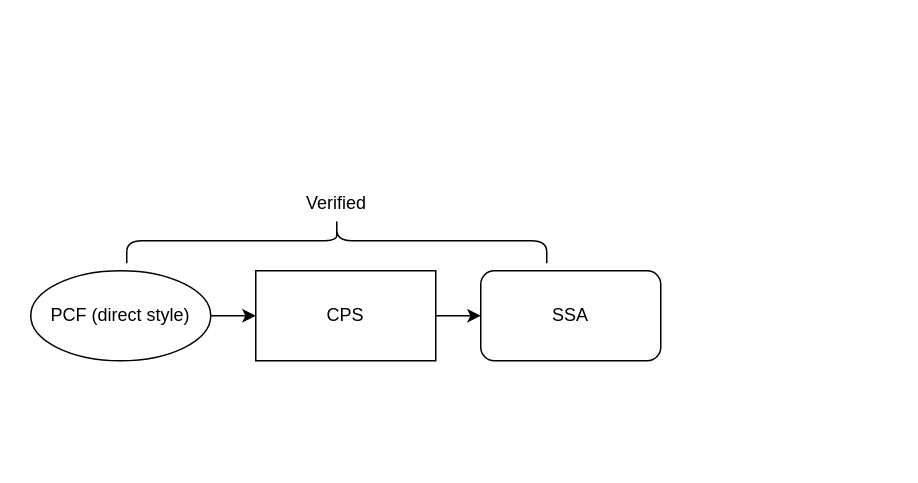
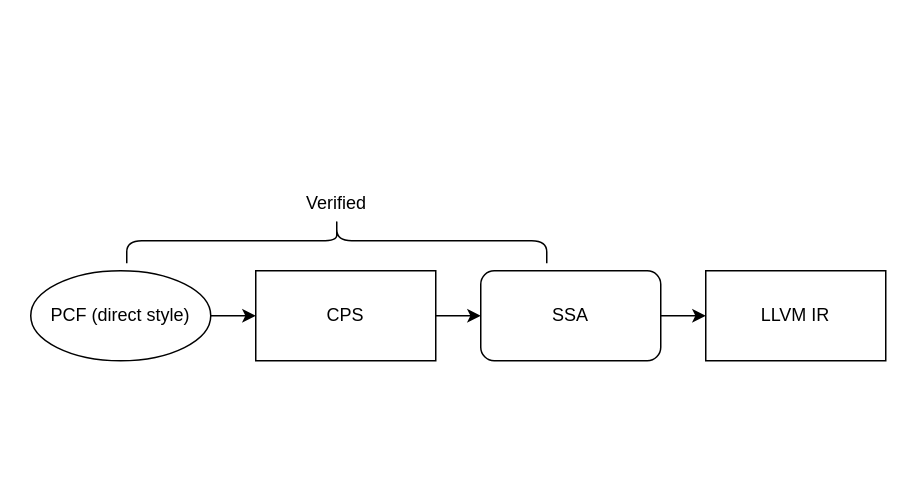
none -> (689, 316)
none -> (796, 316)
